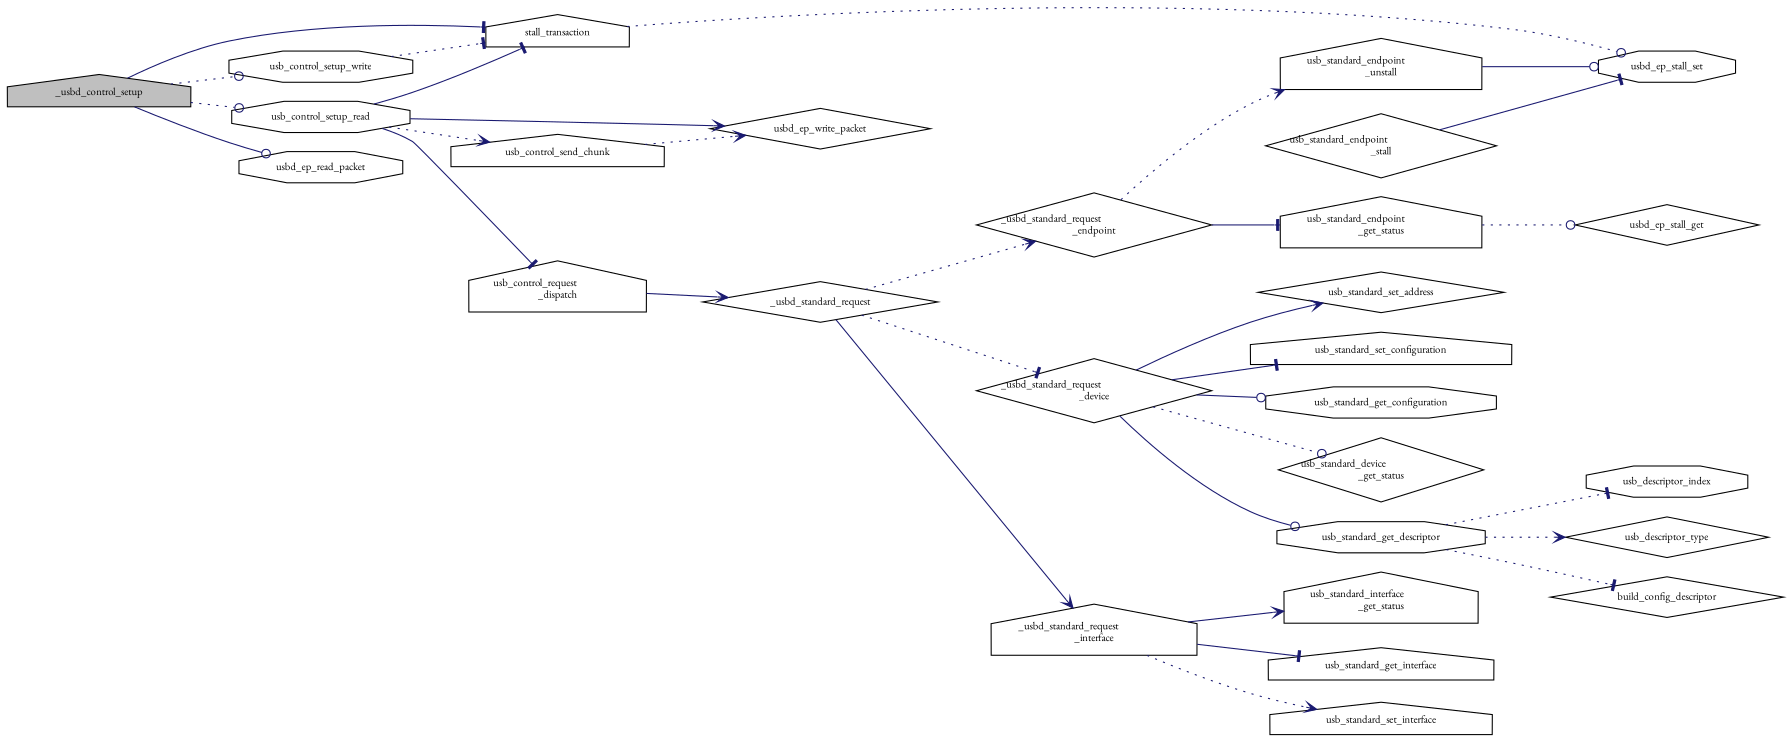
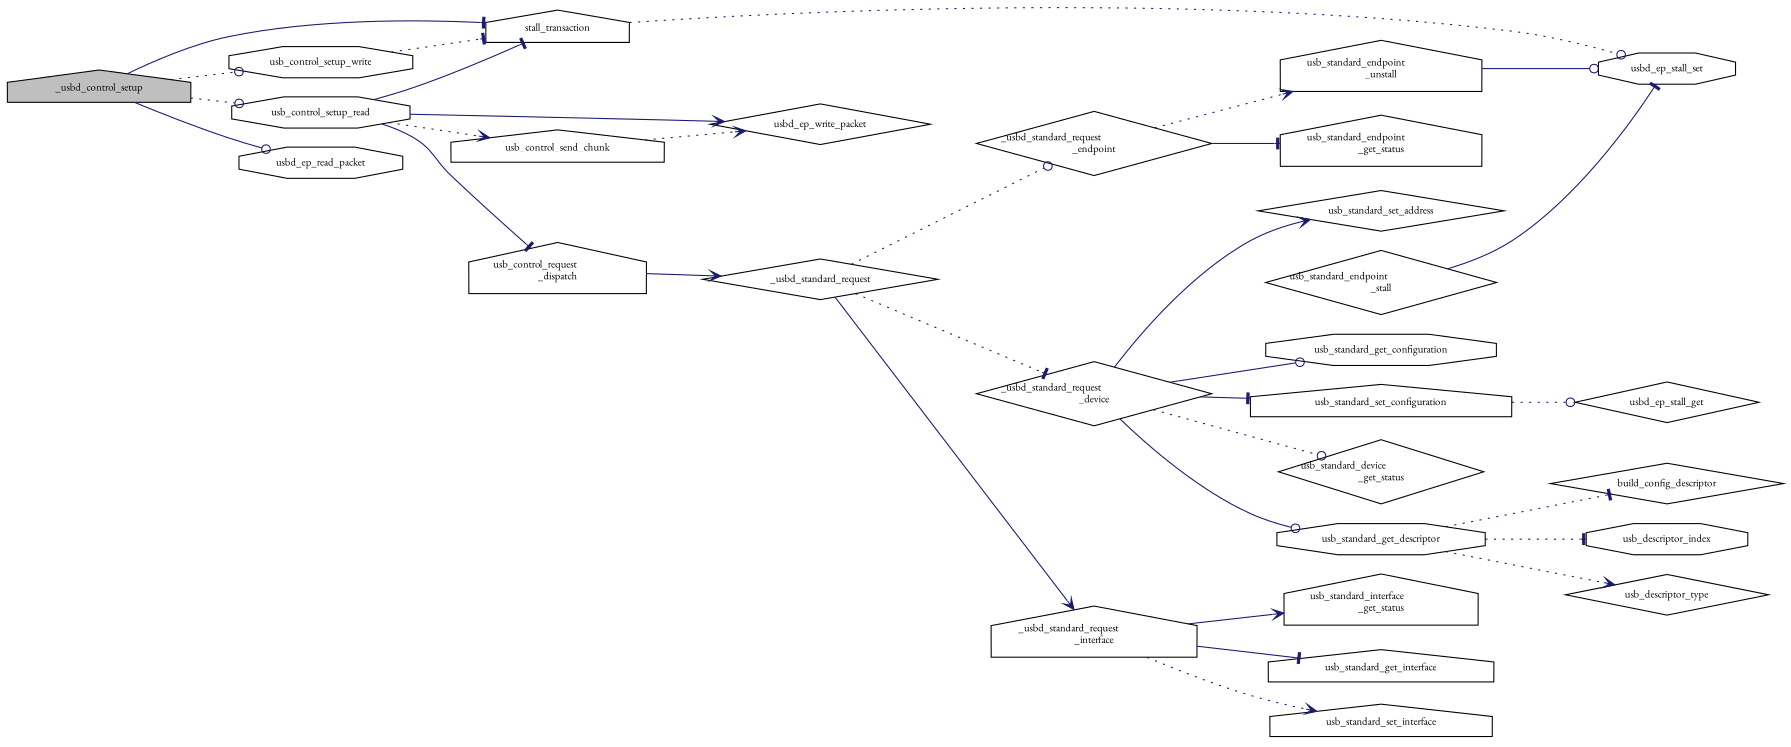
(1524, 225) -> (1539, 402)
(945, 267) -> (948, 216)
